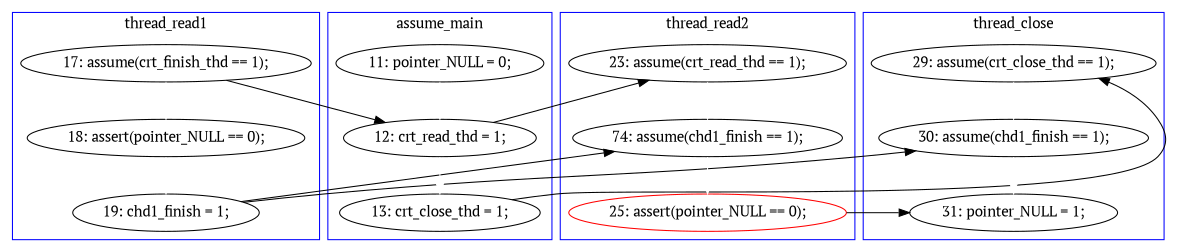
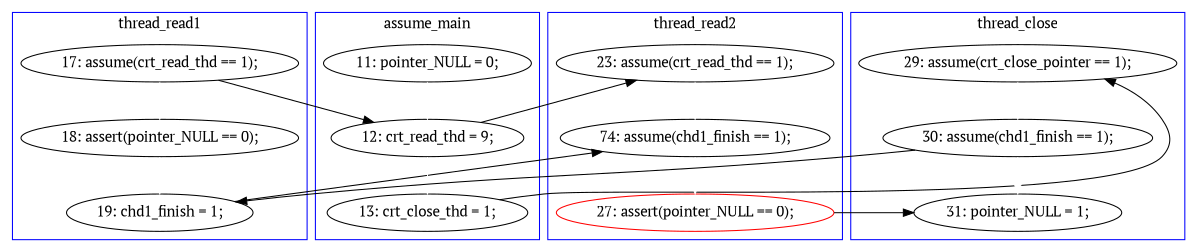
(166, 63) -> (160, 63)
(1014, 63) -> (1018, 63)
(440, 138) -> (427, 138)
(574, 176) -> (581, 175)
(708, 213) -> (695, 213)
